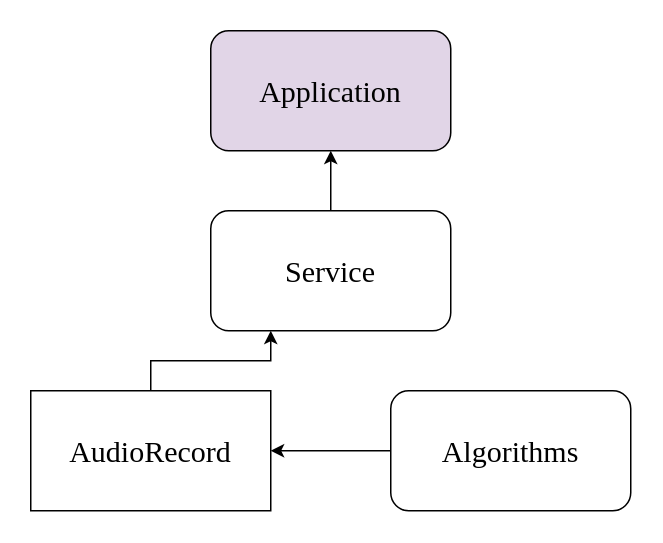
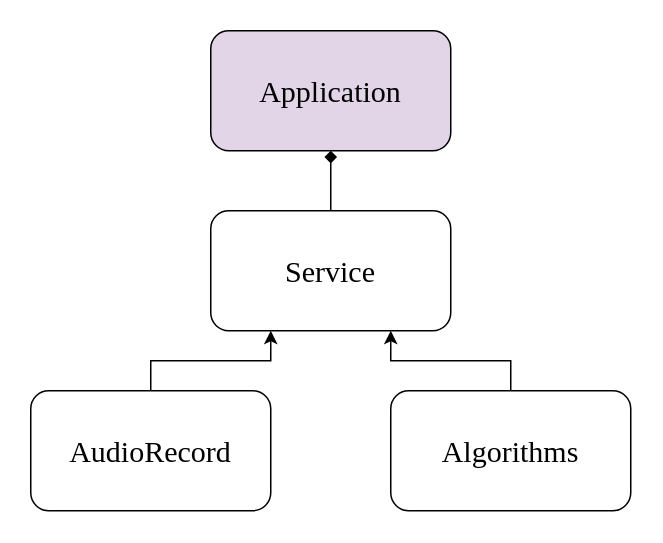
(331, 162) -> (331, 163)
(151, 451) -> (151, 451)
(336, 451) -> (456, 361)
